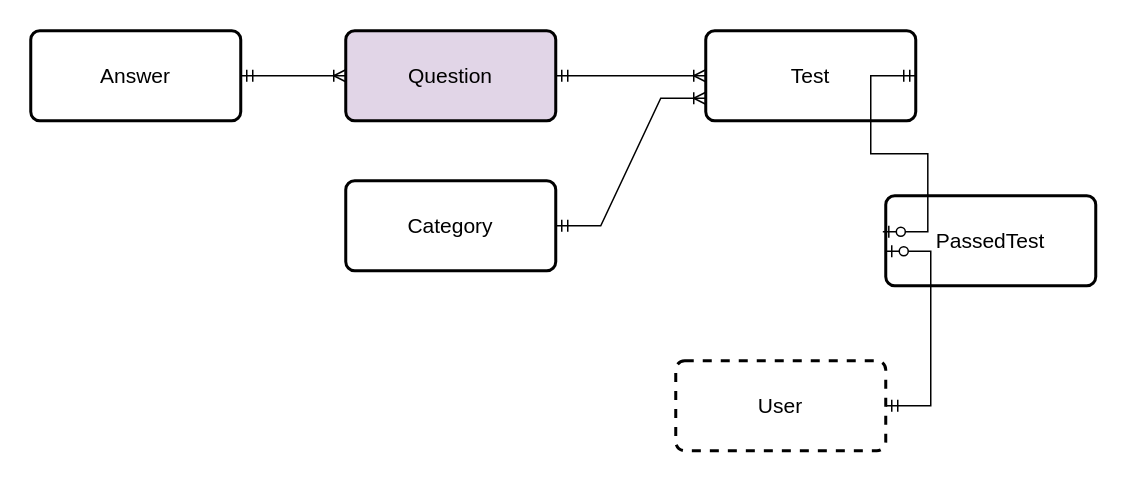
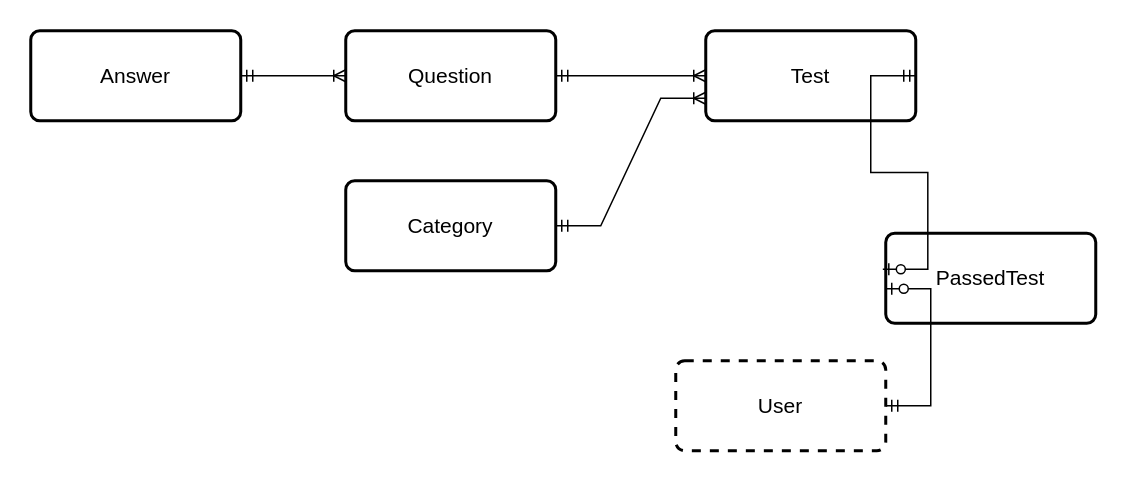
(451, 76) -> (451, 76)
(991, 241) -> (991, 278)
